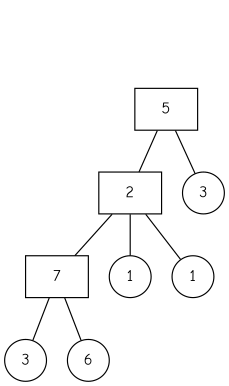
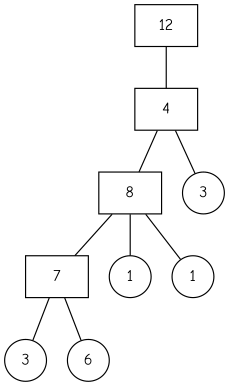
none -> (166, 26)
(166, 109) -> (166, 109)
(130, 193) -> (130, 193)
